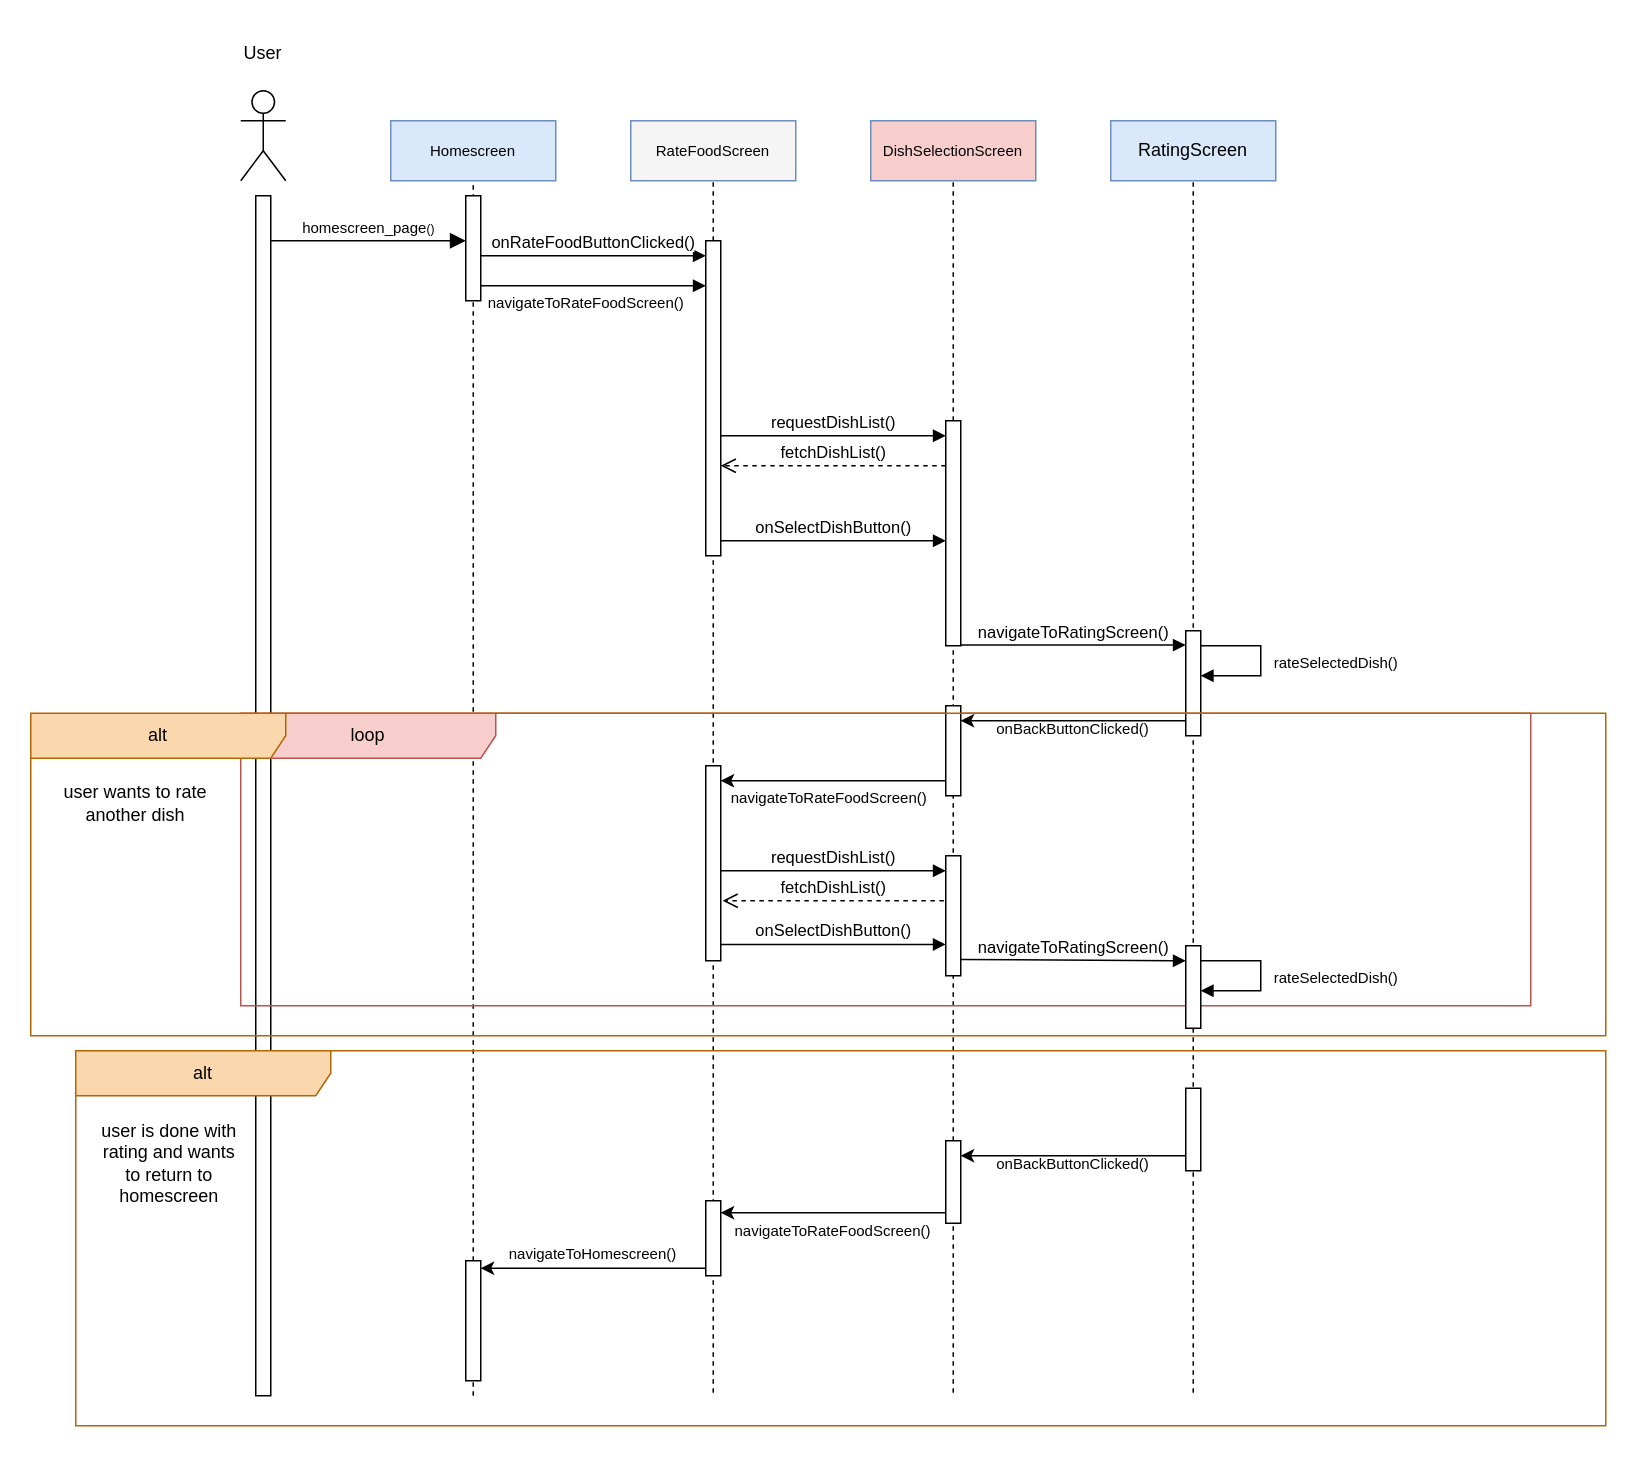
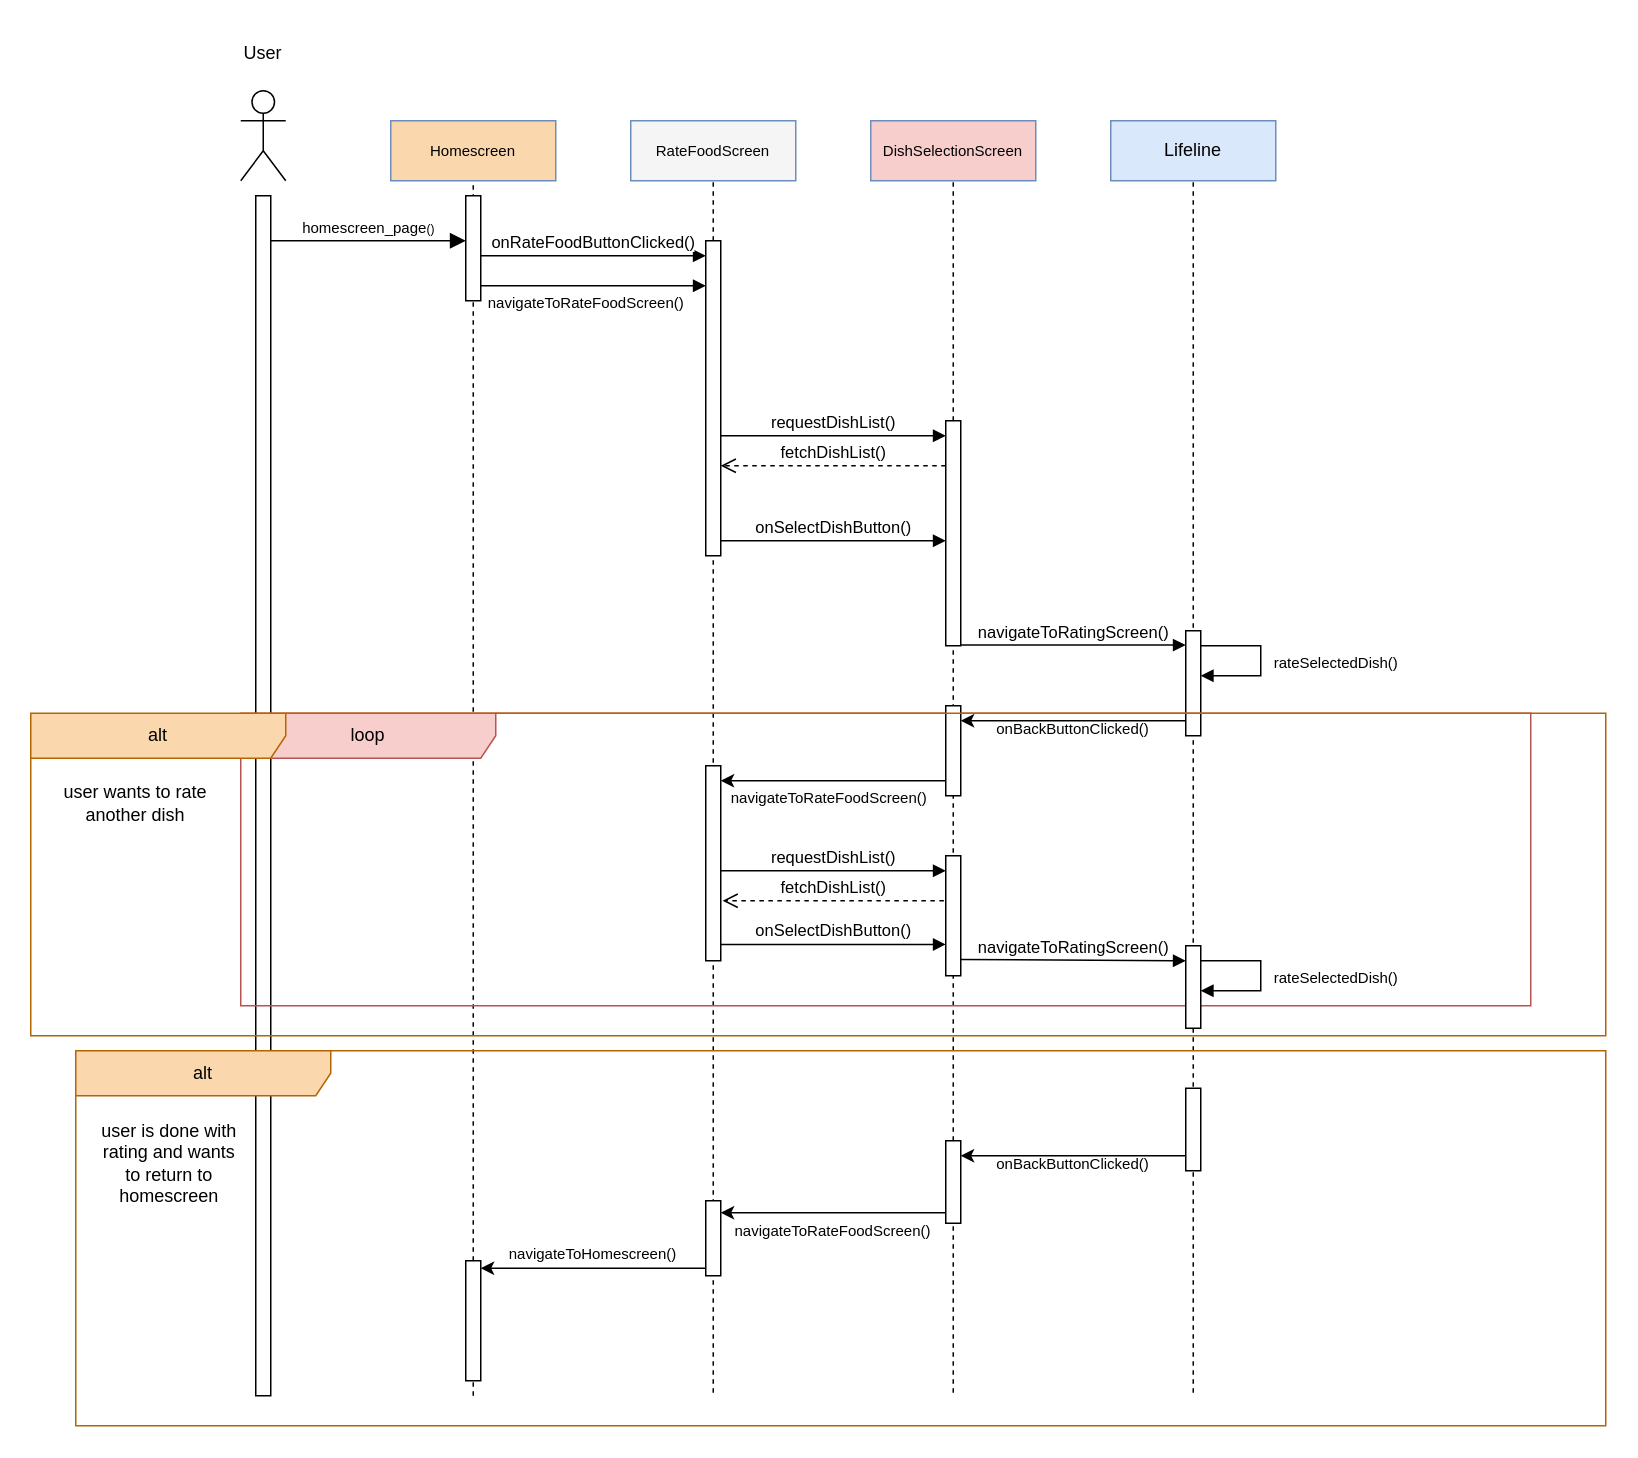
(473, 151) -> (473, 151)
(1193, 151) -> (1193, 151)
